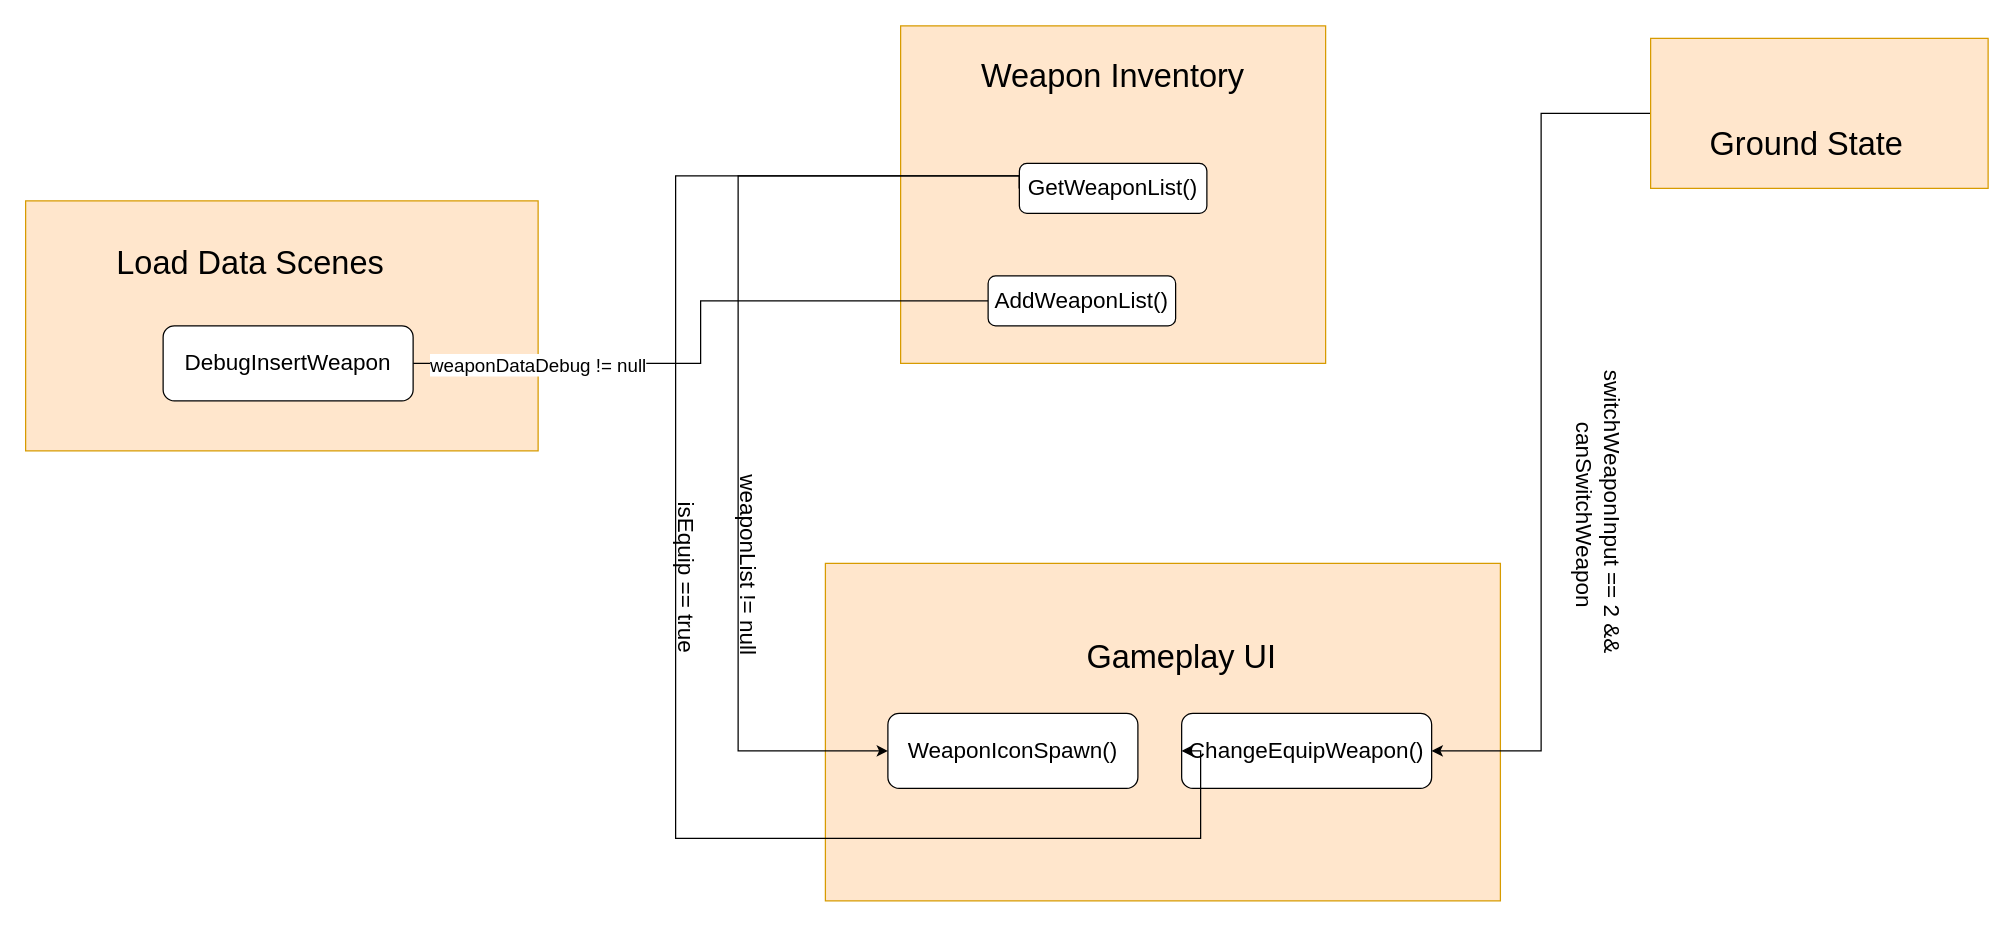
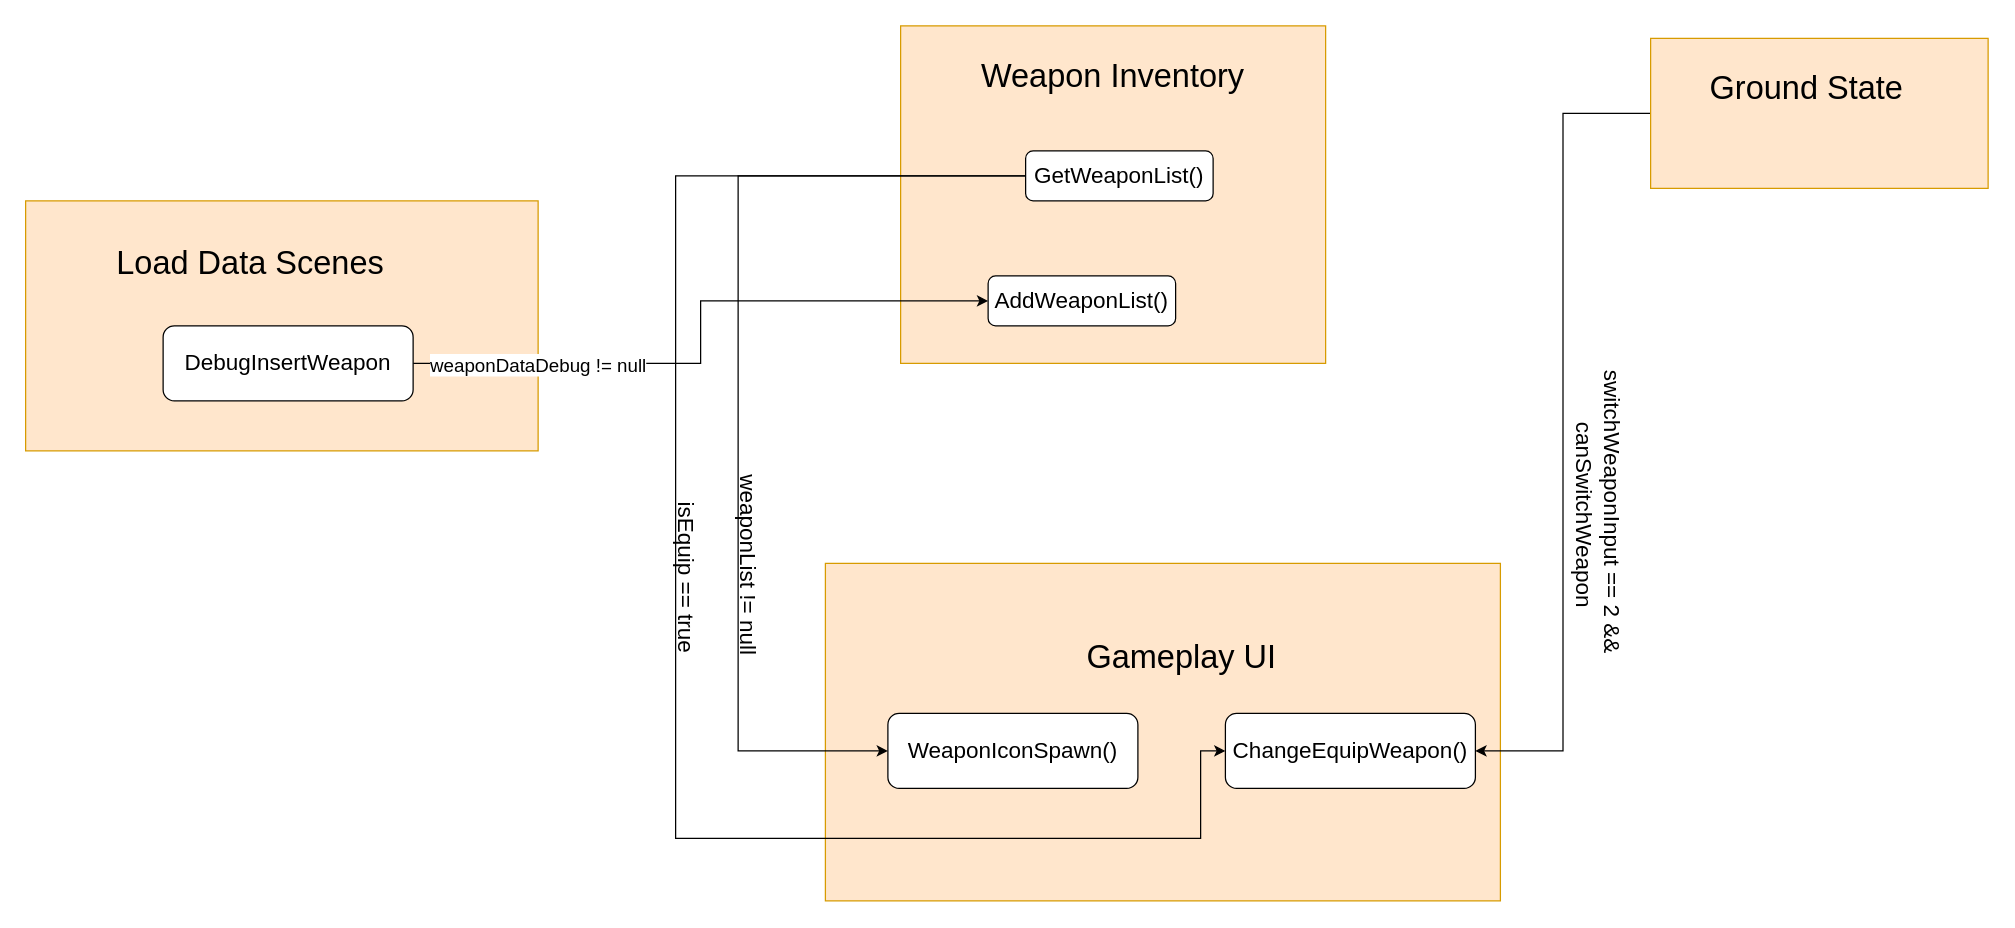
(1807, 144) -> (1807, 88)
(1113, 188) -> (1119, 176)
(981, 301) -> (978, 301)
(1307, 751) -> (1350, 751)
